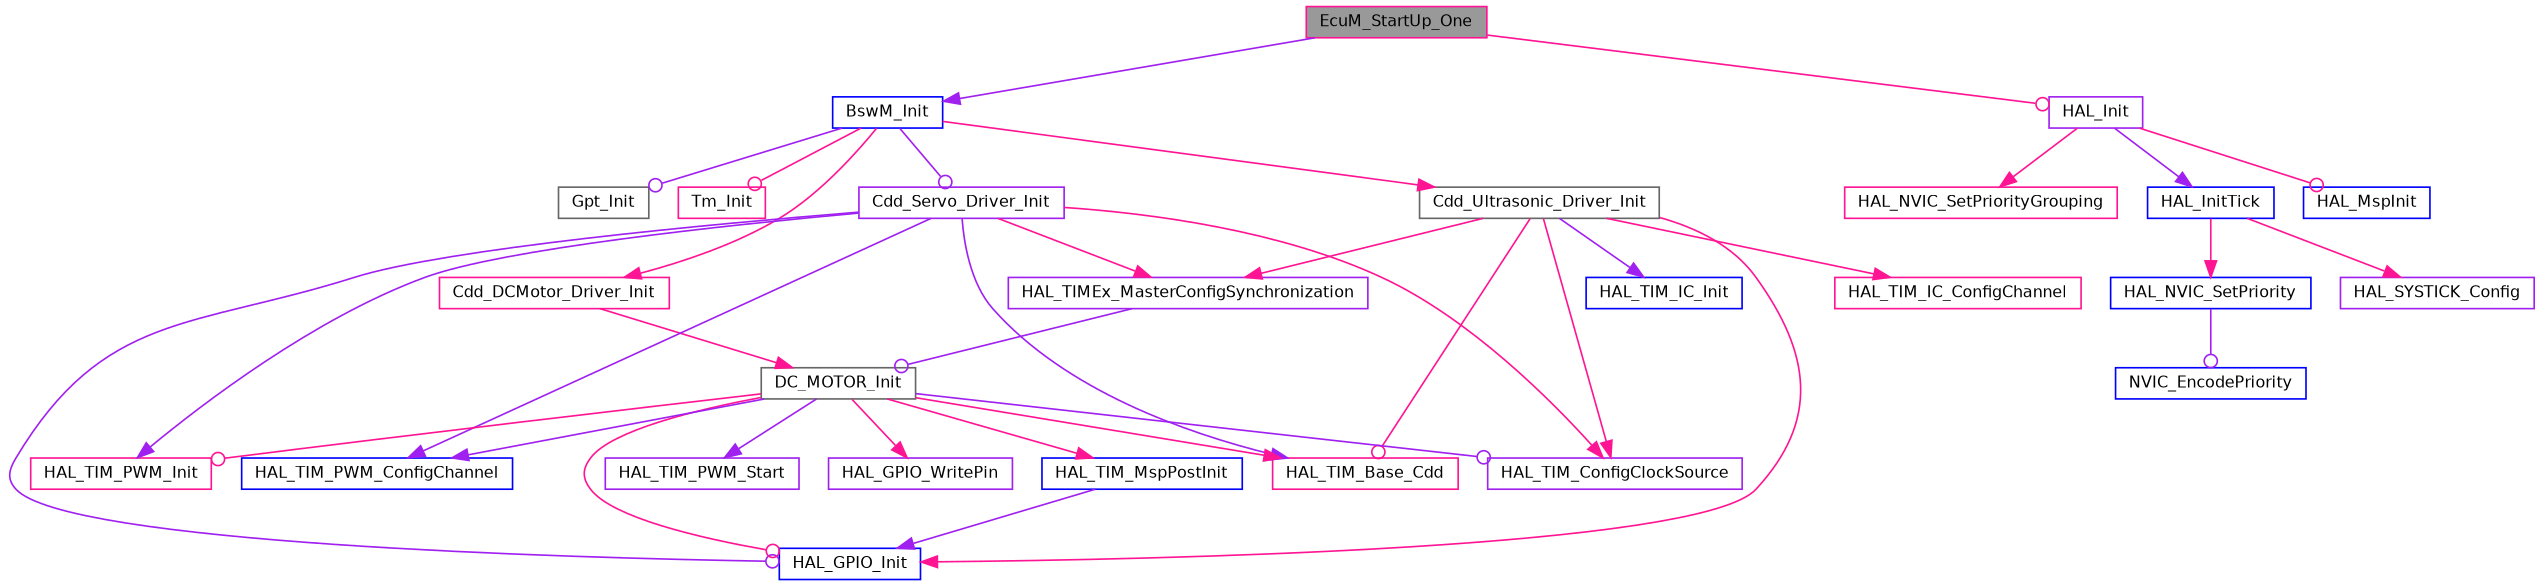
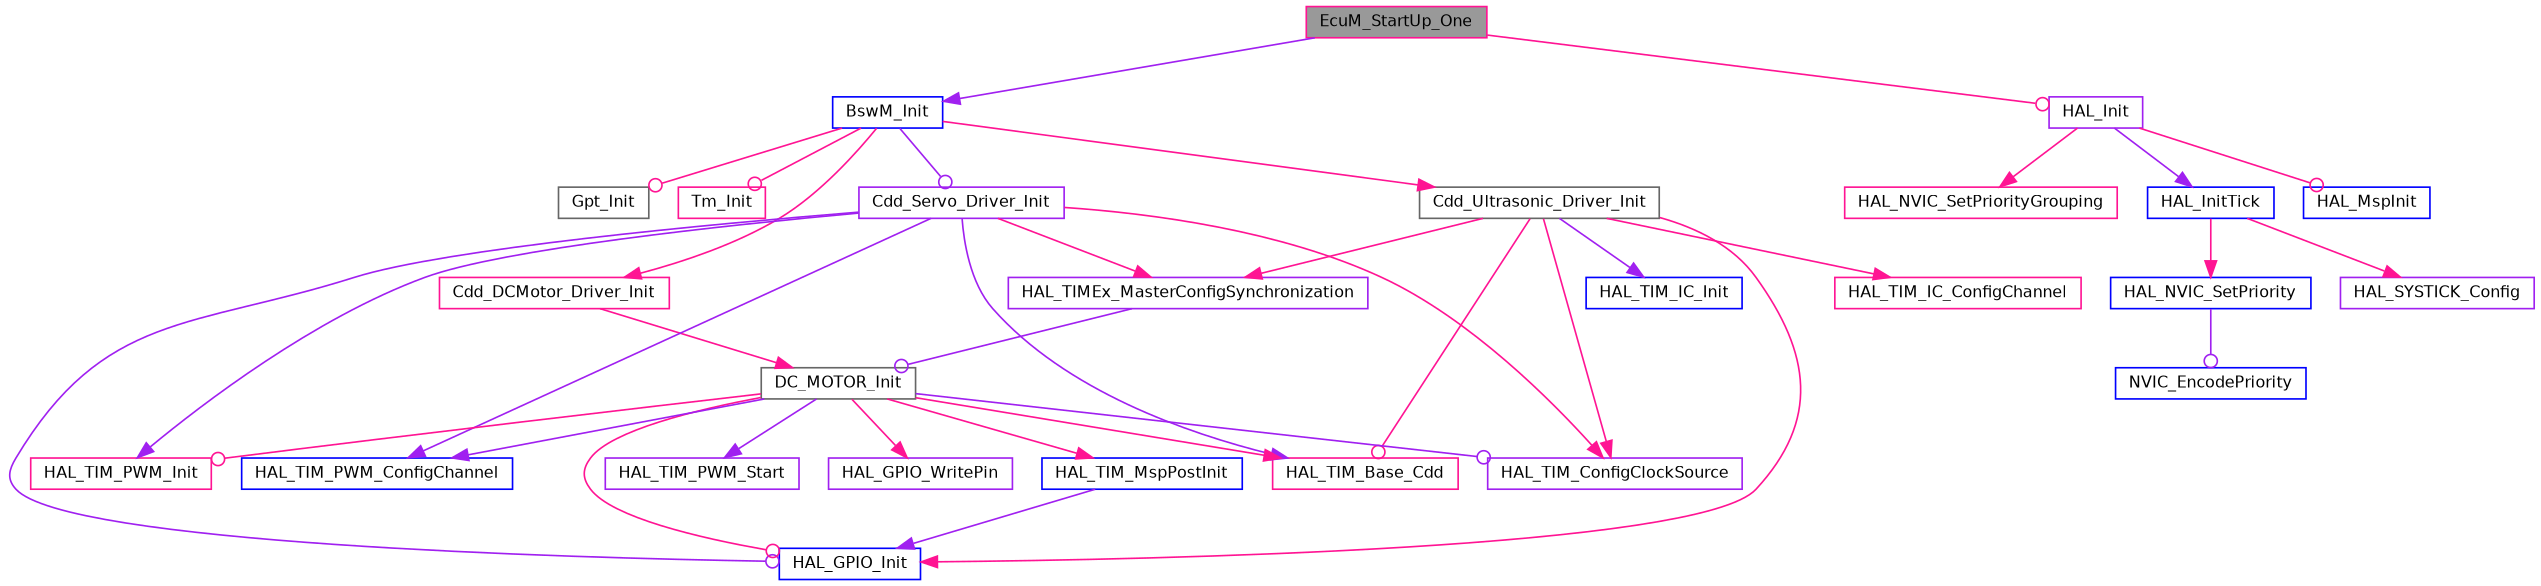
(752, 156) -> (752, 156)
